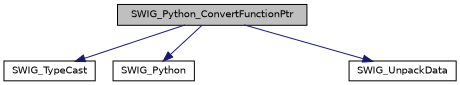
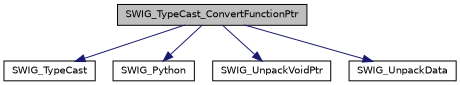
(212, 15) -> (212, 15)
none -> (272, 71)
